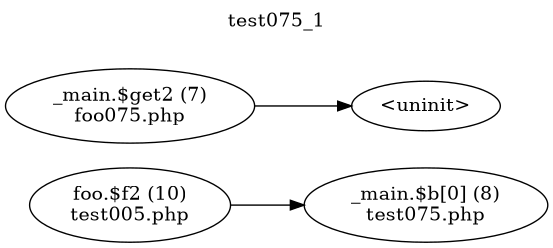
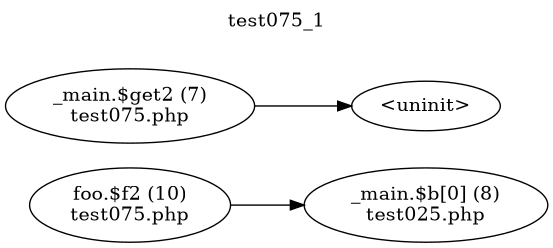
(130, 106) -> (130, 106)
(130, 205) -> (130, 205)
(426, 205) -> (426, 205)
